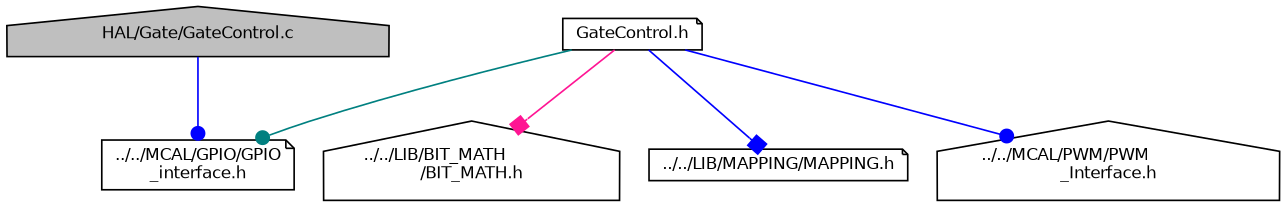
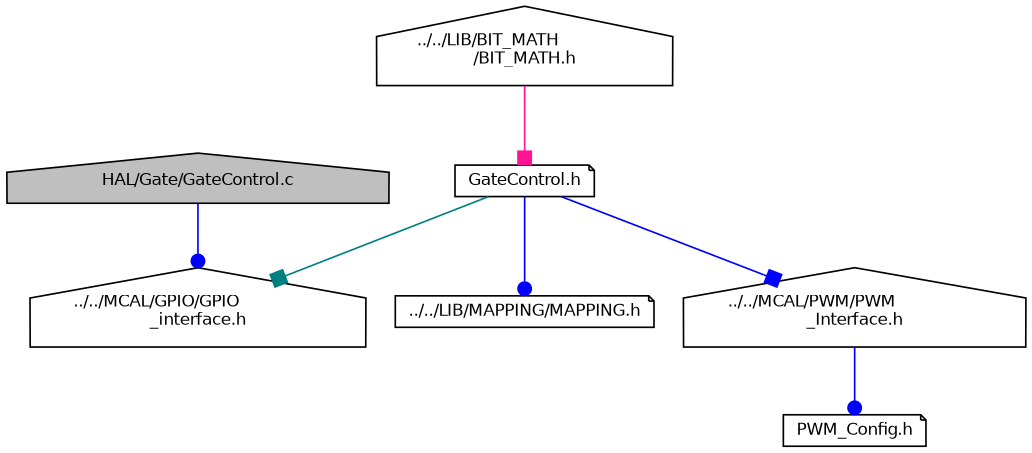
(571, 84) -> (525, 117)
(419, 89) -> (388, 236)
(843, 92) -> (662, 236)
(699, 94) -> (525, 239)
(198, 165) -> (198, 312)
none -> (855, 431)
